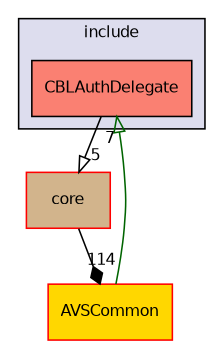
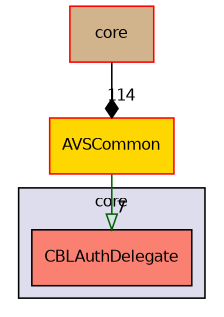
(112, 33) -> (112, 203)
(93, 138) -> none
